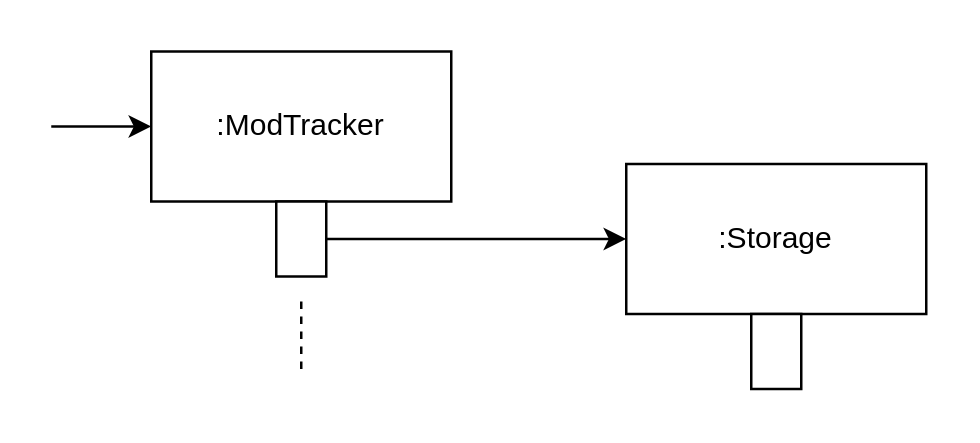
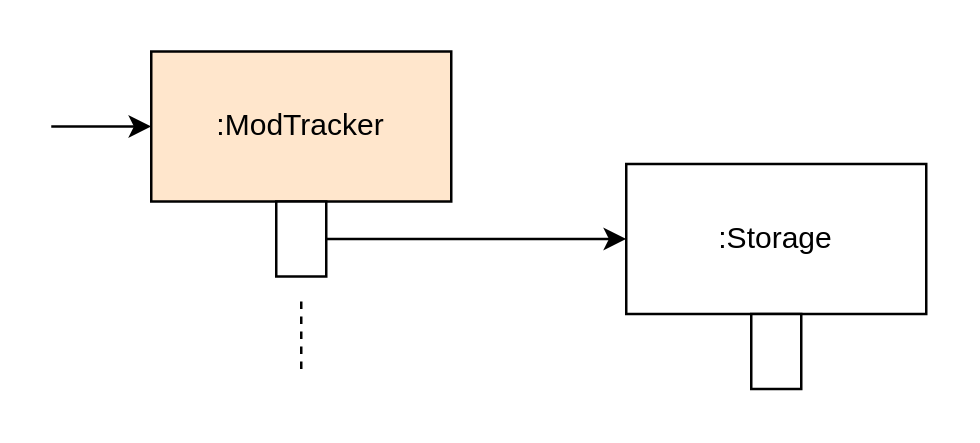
(301, 126) -> (301, 126)
